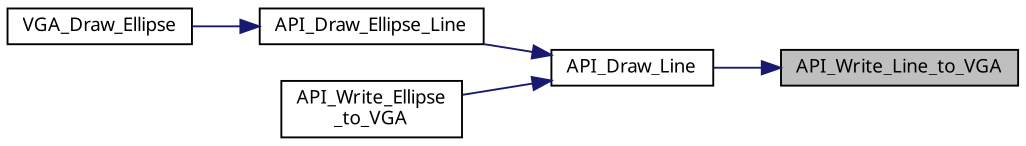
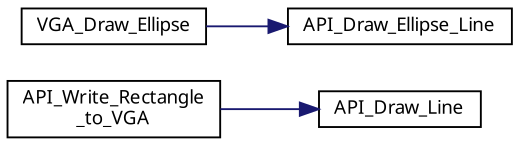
(508, 48) -> none
(900, 68) -> none
(372, 109) -> (114, 109)
